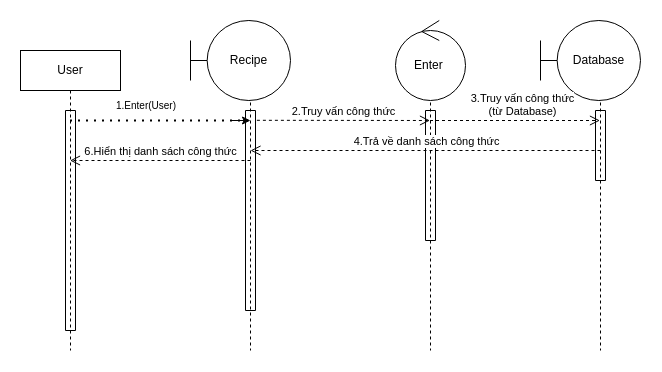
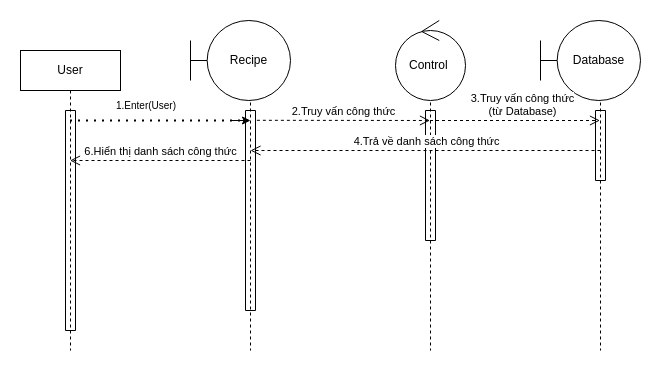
(431, 66) -> (431, 66)
